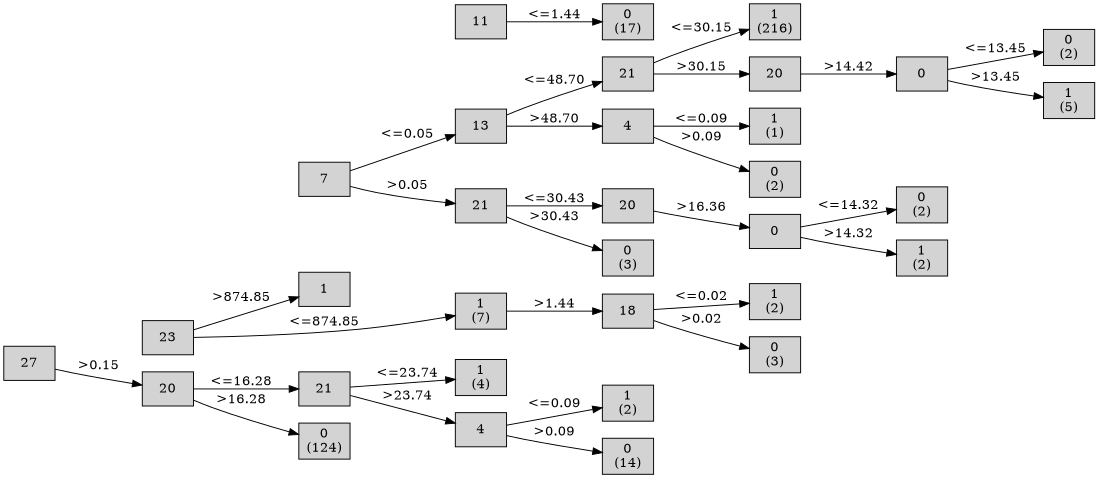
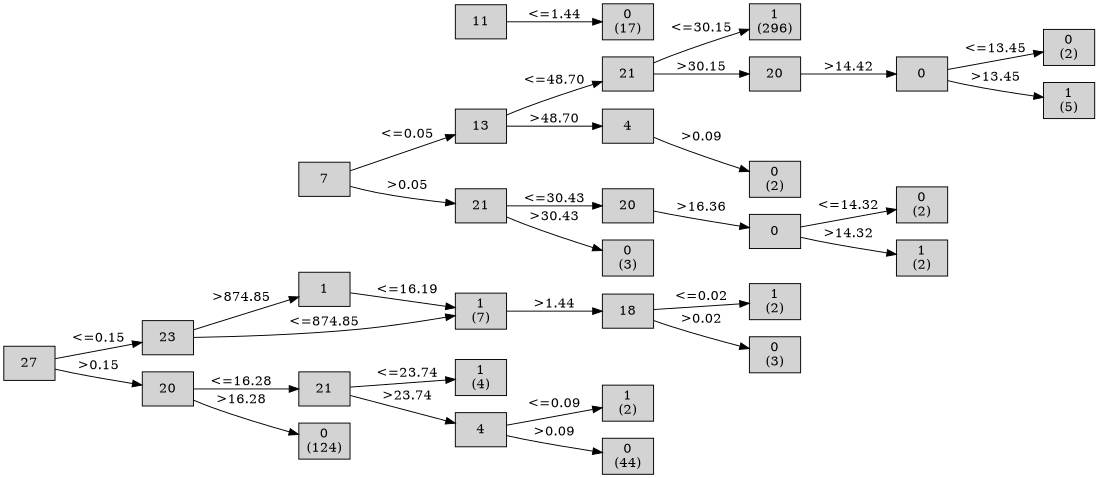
(775, 22) -> (775, 22)
(775, 126) -> none
none -> (398, 300)
none -> (94, 351)
(628, 456) -> (628, 456)
